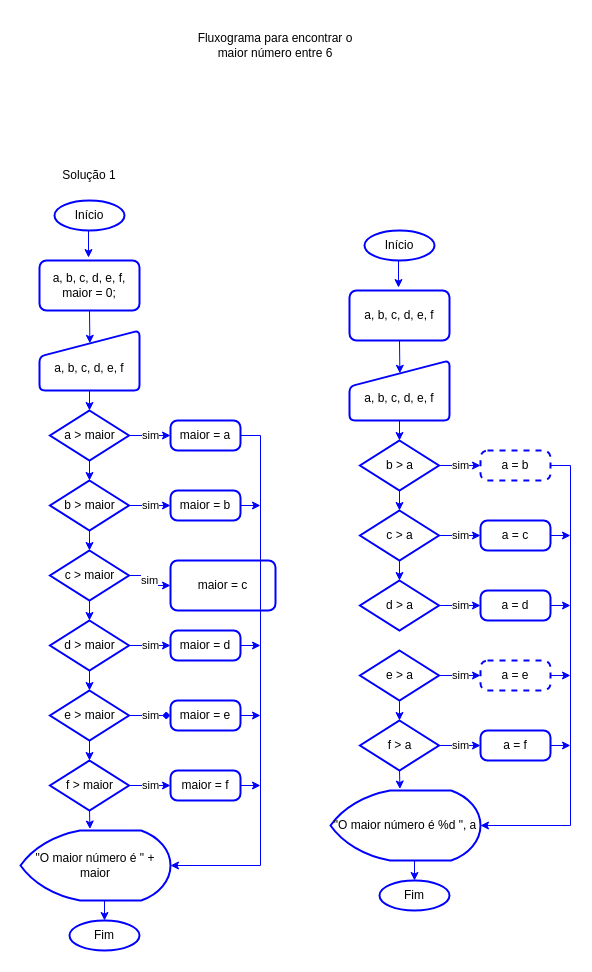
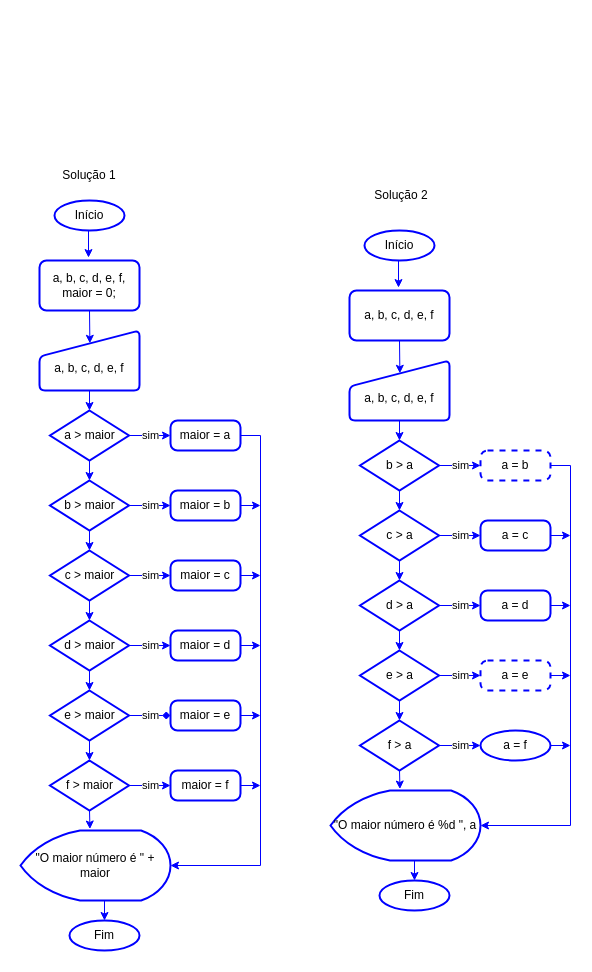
(275, 46) -> none
none -> (401, 196)
(223, 586) -> (206, 576)
none -> (400, 637)
(516, 746) -> (516, 746)
